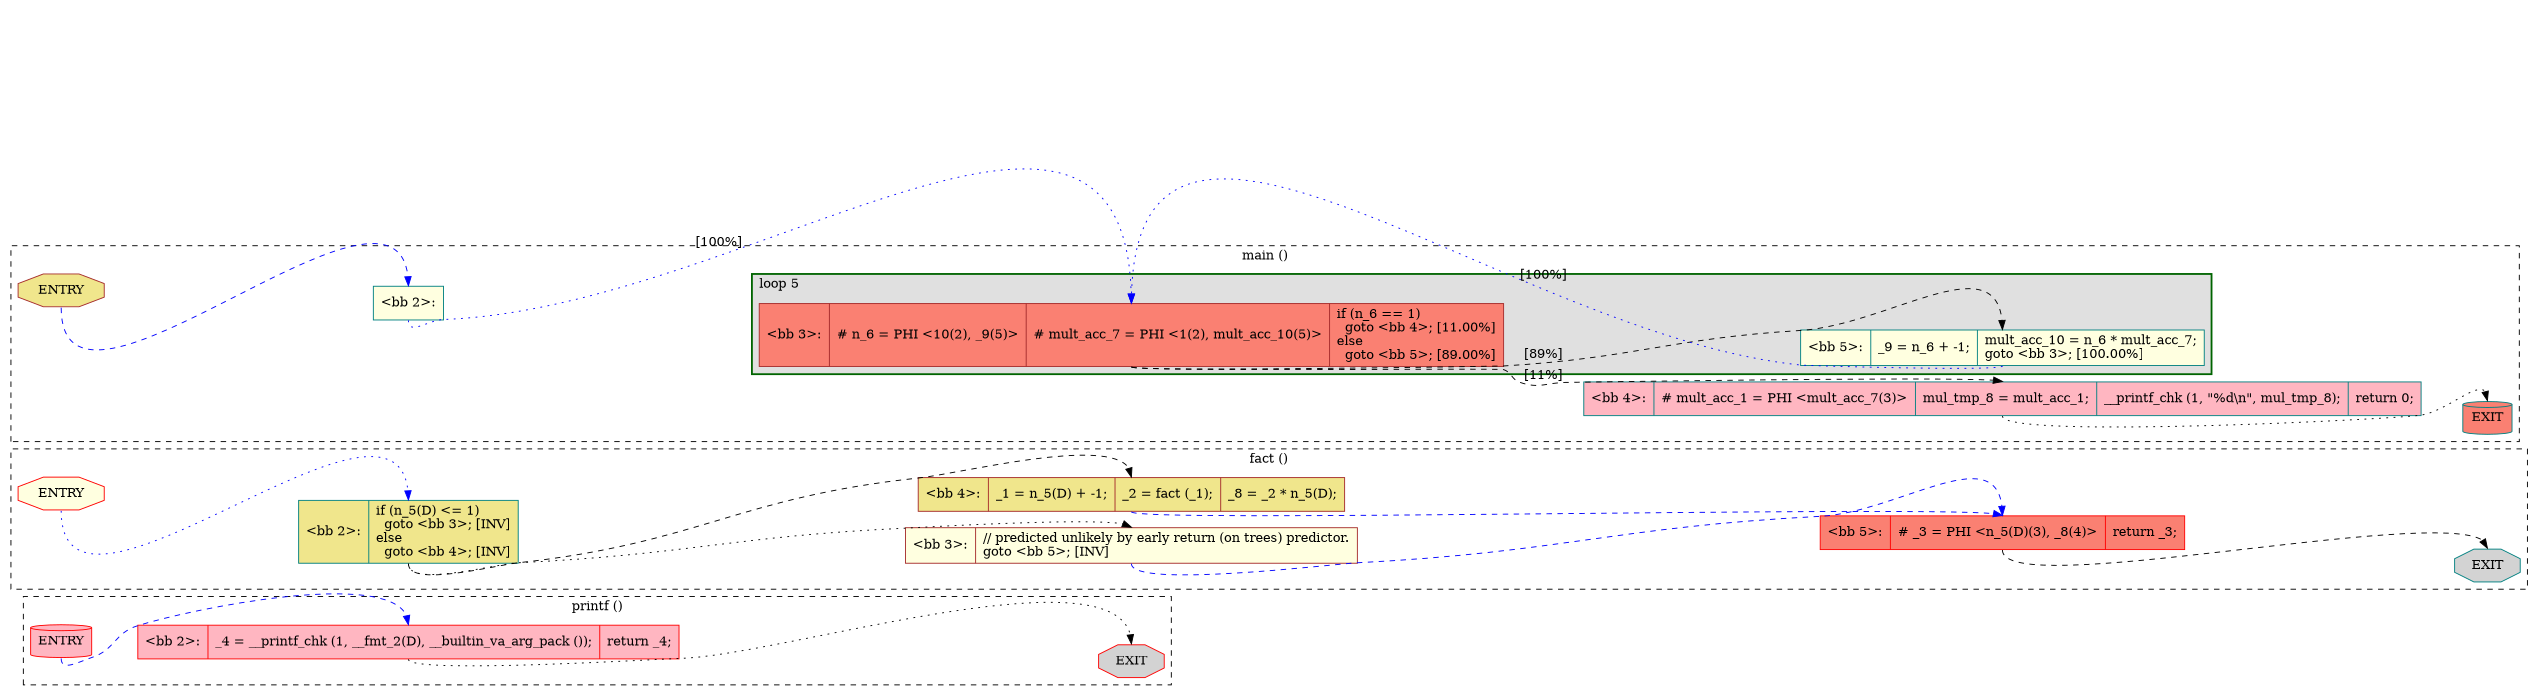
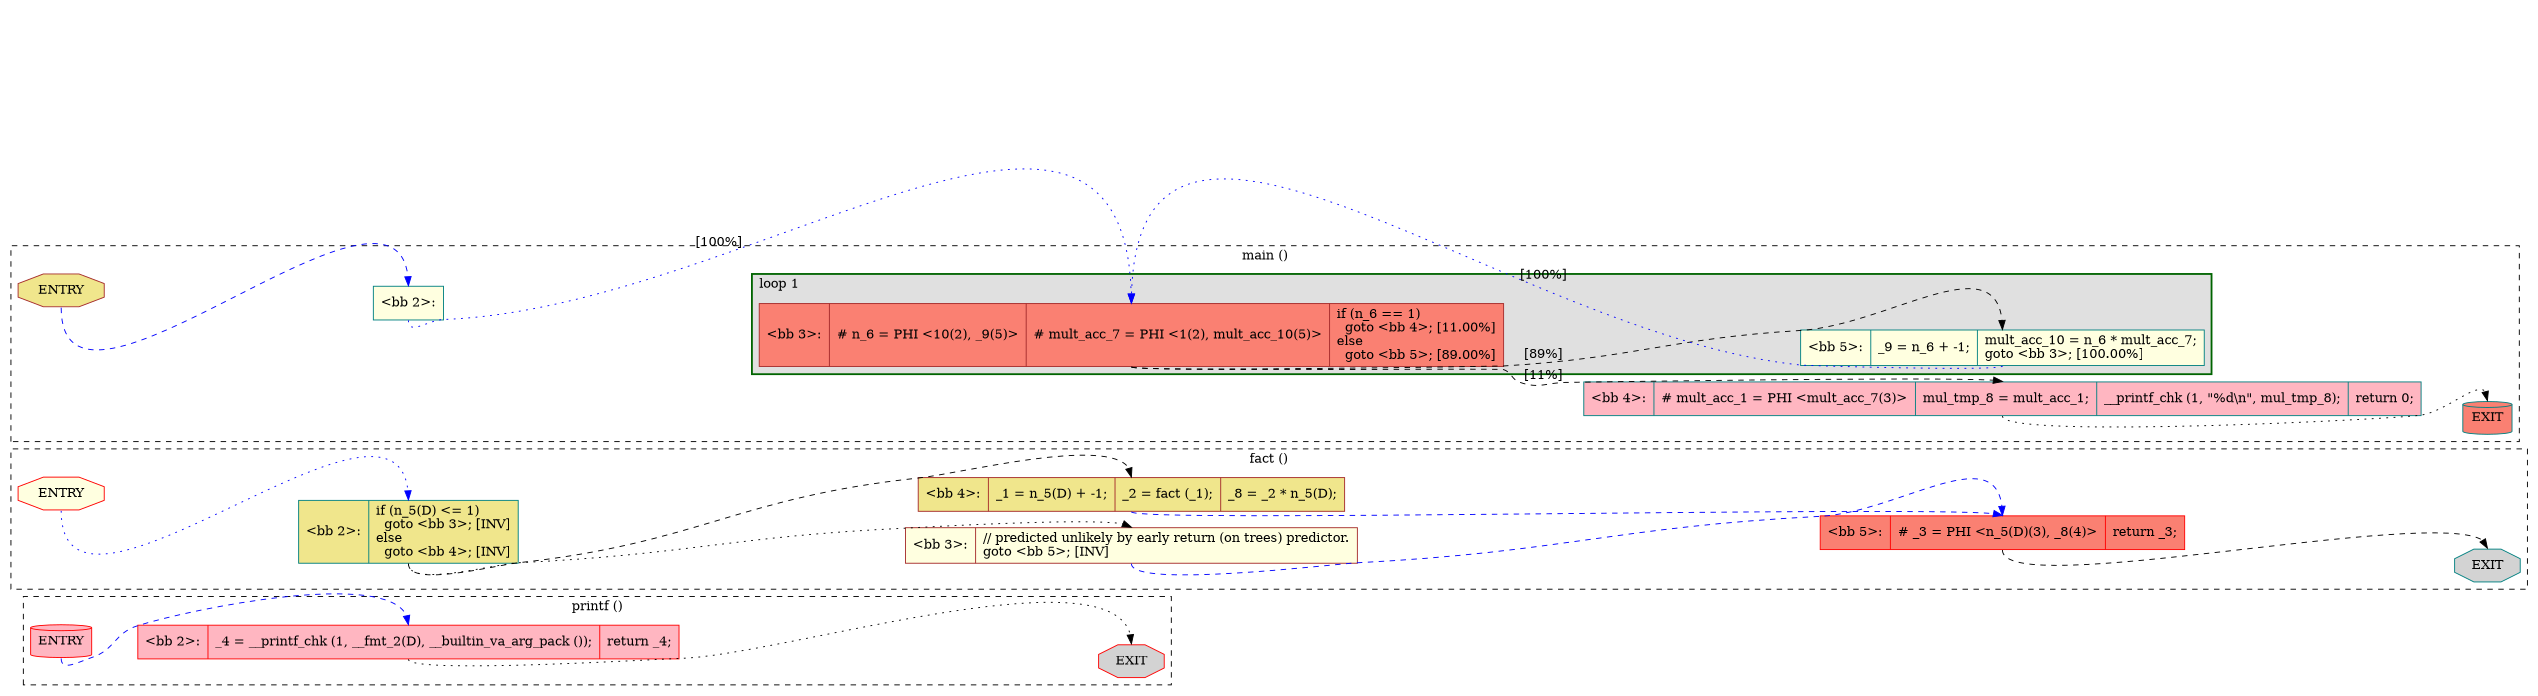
(779, 284) -> (779, 284)
